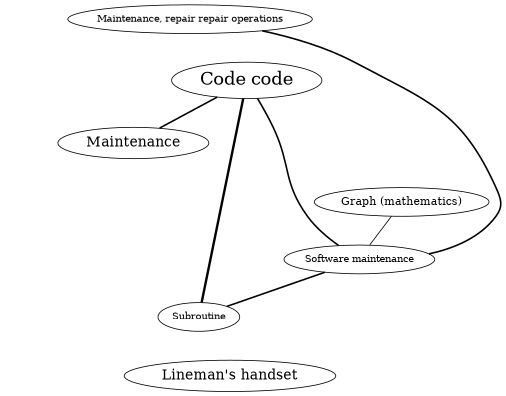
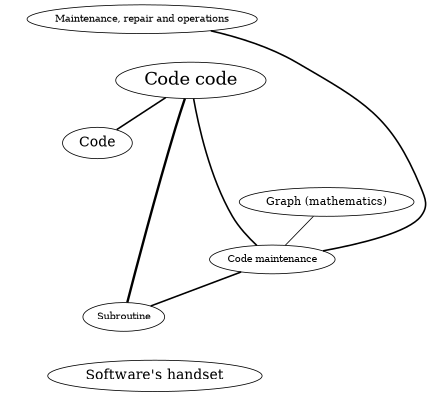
(190, 19) -> (142, 19)
(133, 143) -> (97, 143)
(359, 259) -> (272, 259)
(230, 376) -> (155, 376)
